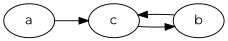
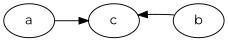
(151, 27) -> none
